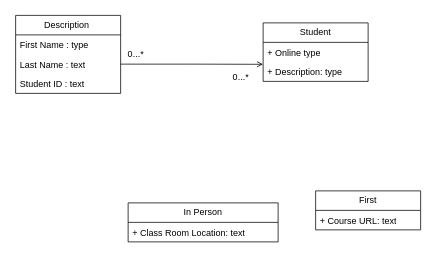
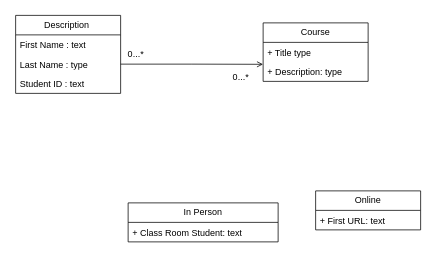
(315, 33) -> (315, 33)
(57, 46) -> (57, 46)
(295, 53) -> (293, 53)
(56, 65) -> (56, 65)
(368, 201) -> (368, 201)
(361, 221) -> (357, 221)
(192, 233) -> (191, 233)
